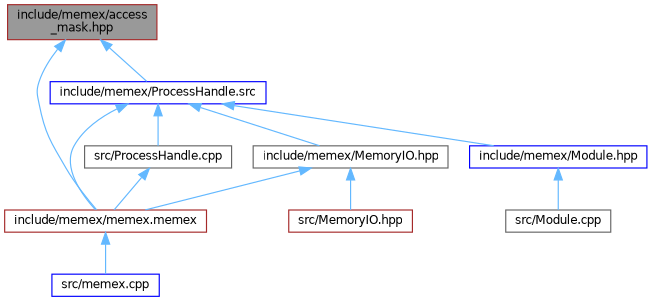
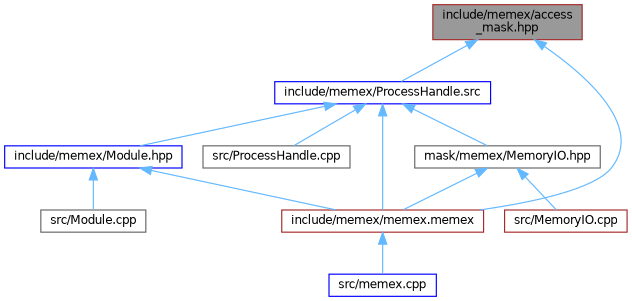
(351, 157) -> (508, 157)
(128, 194) -> (244, 190)
(351, 221) -> (566, 221)
